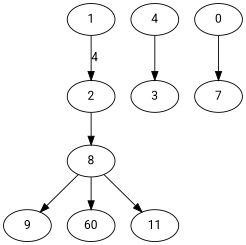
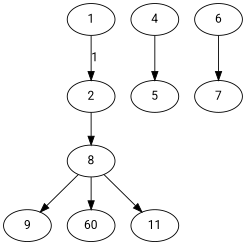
(219, 19) -> (219, 19)
(95, 58) -> (95, 58)
(155, 96) -> (155, 96)
